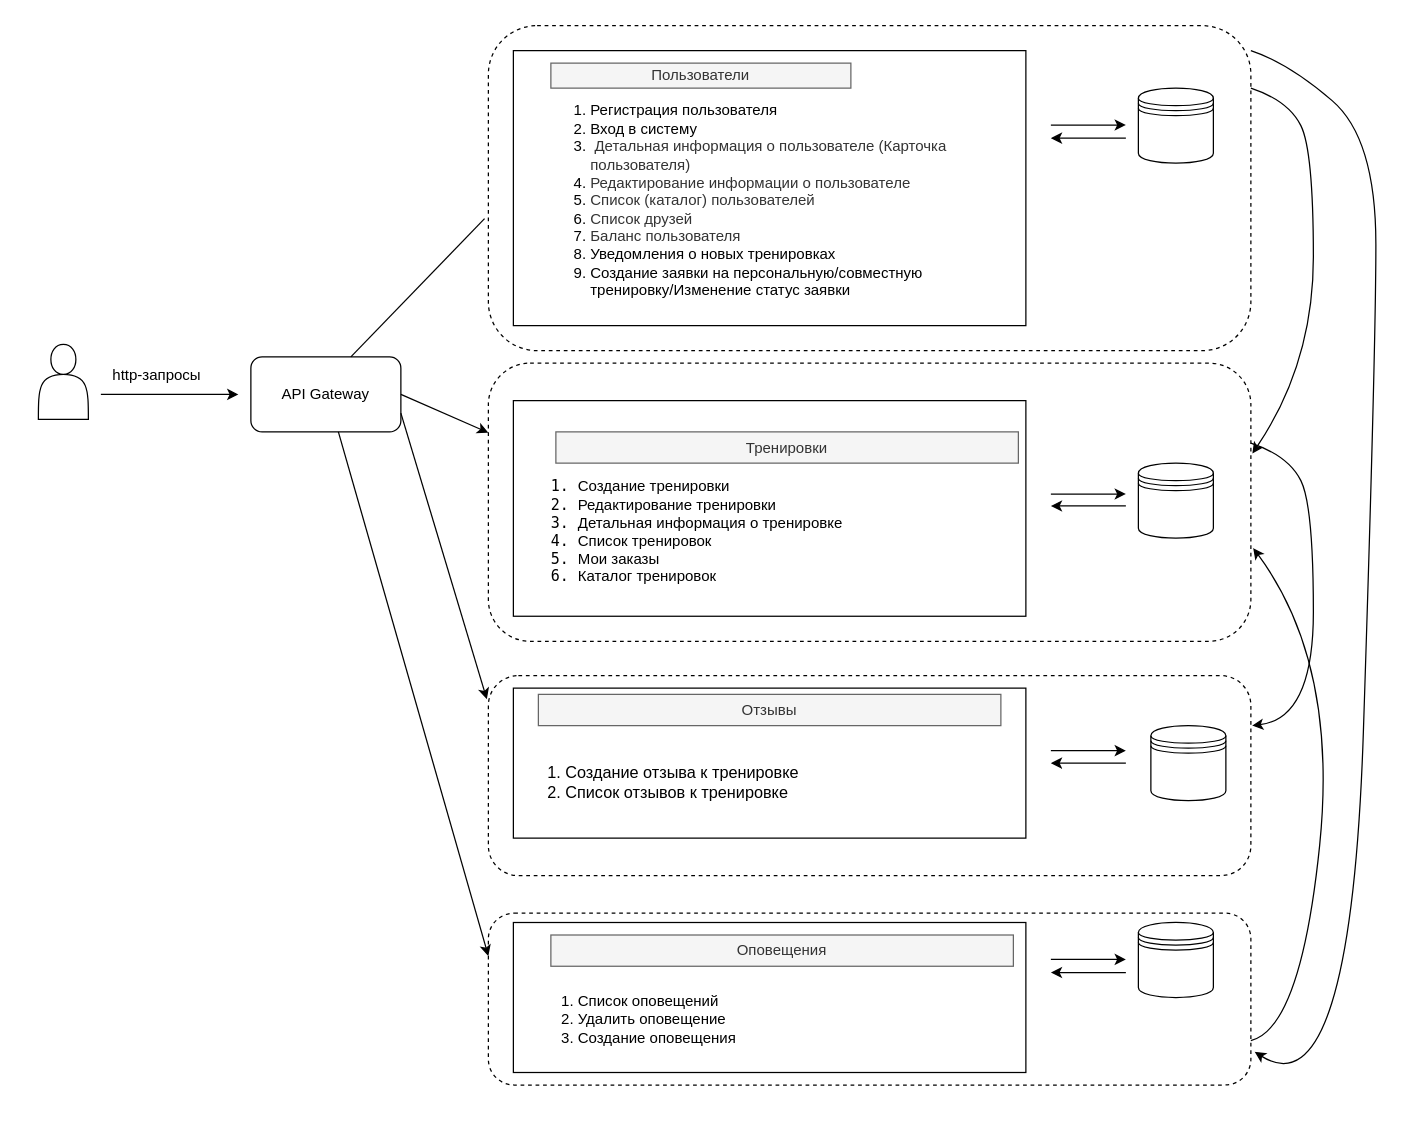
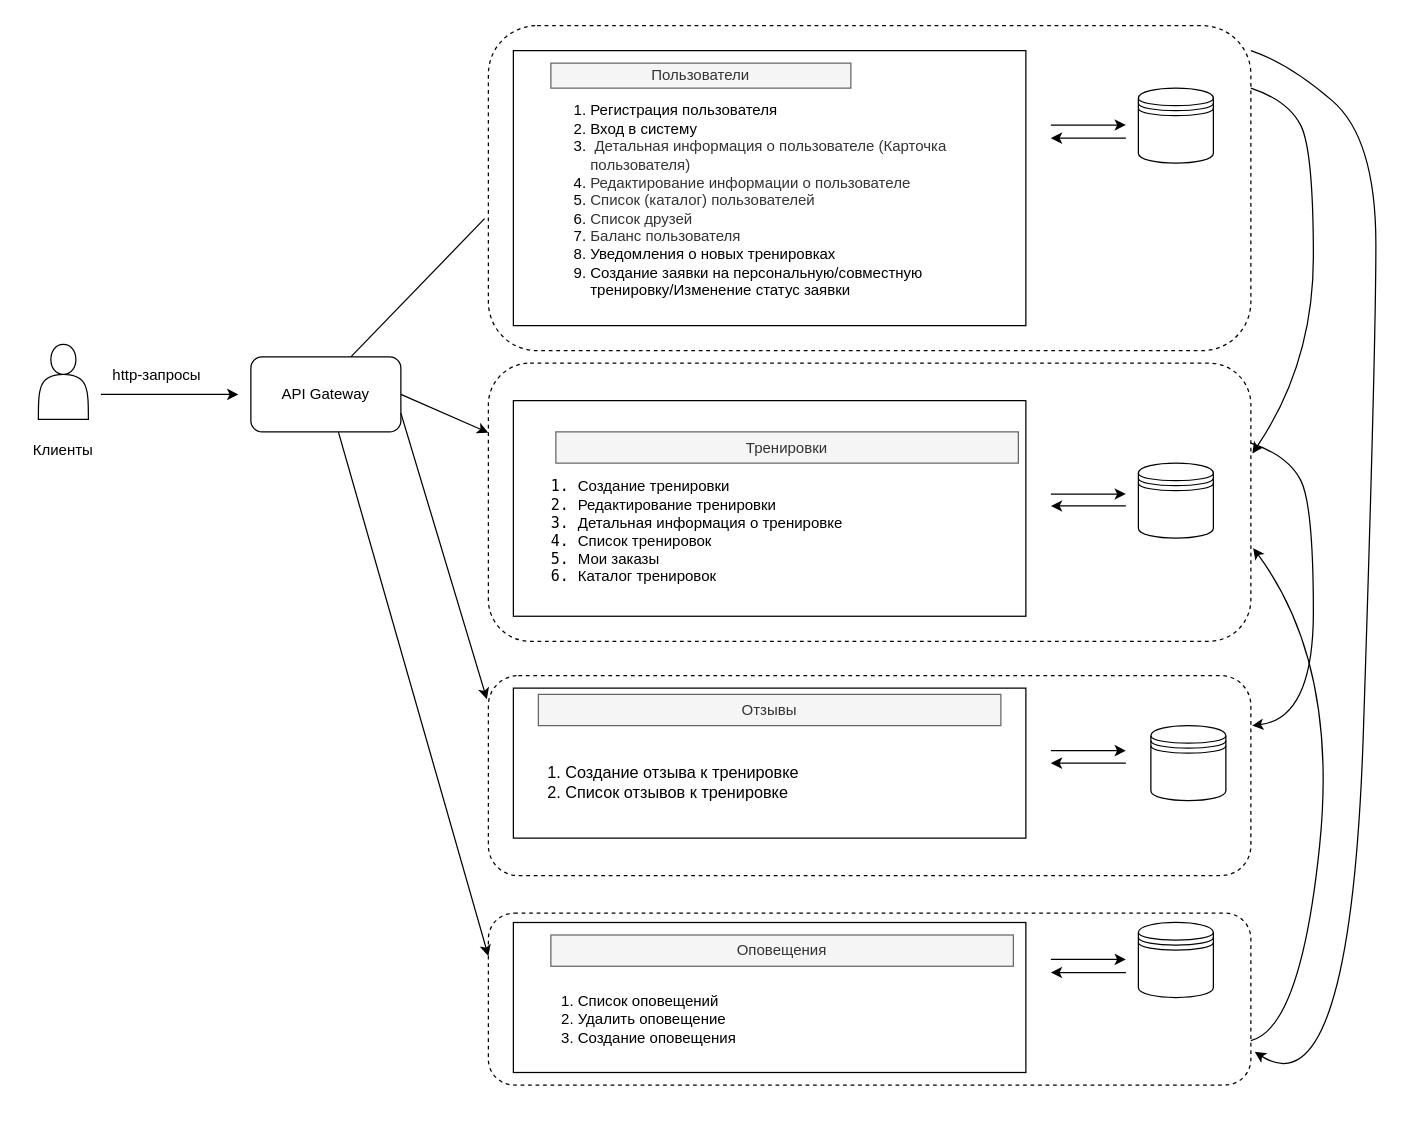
none -> (63, 451)
